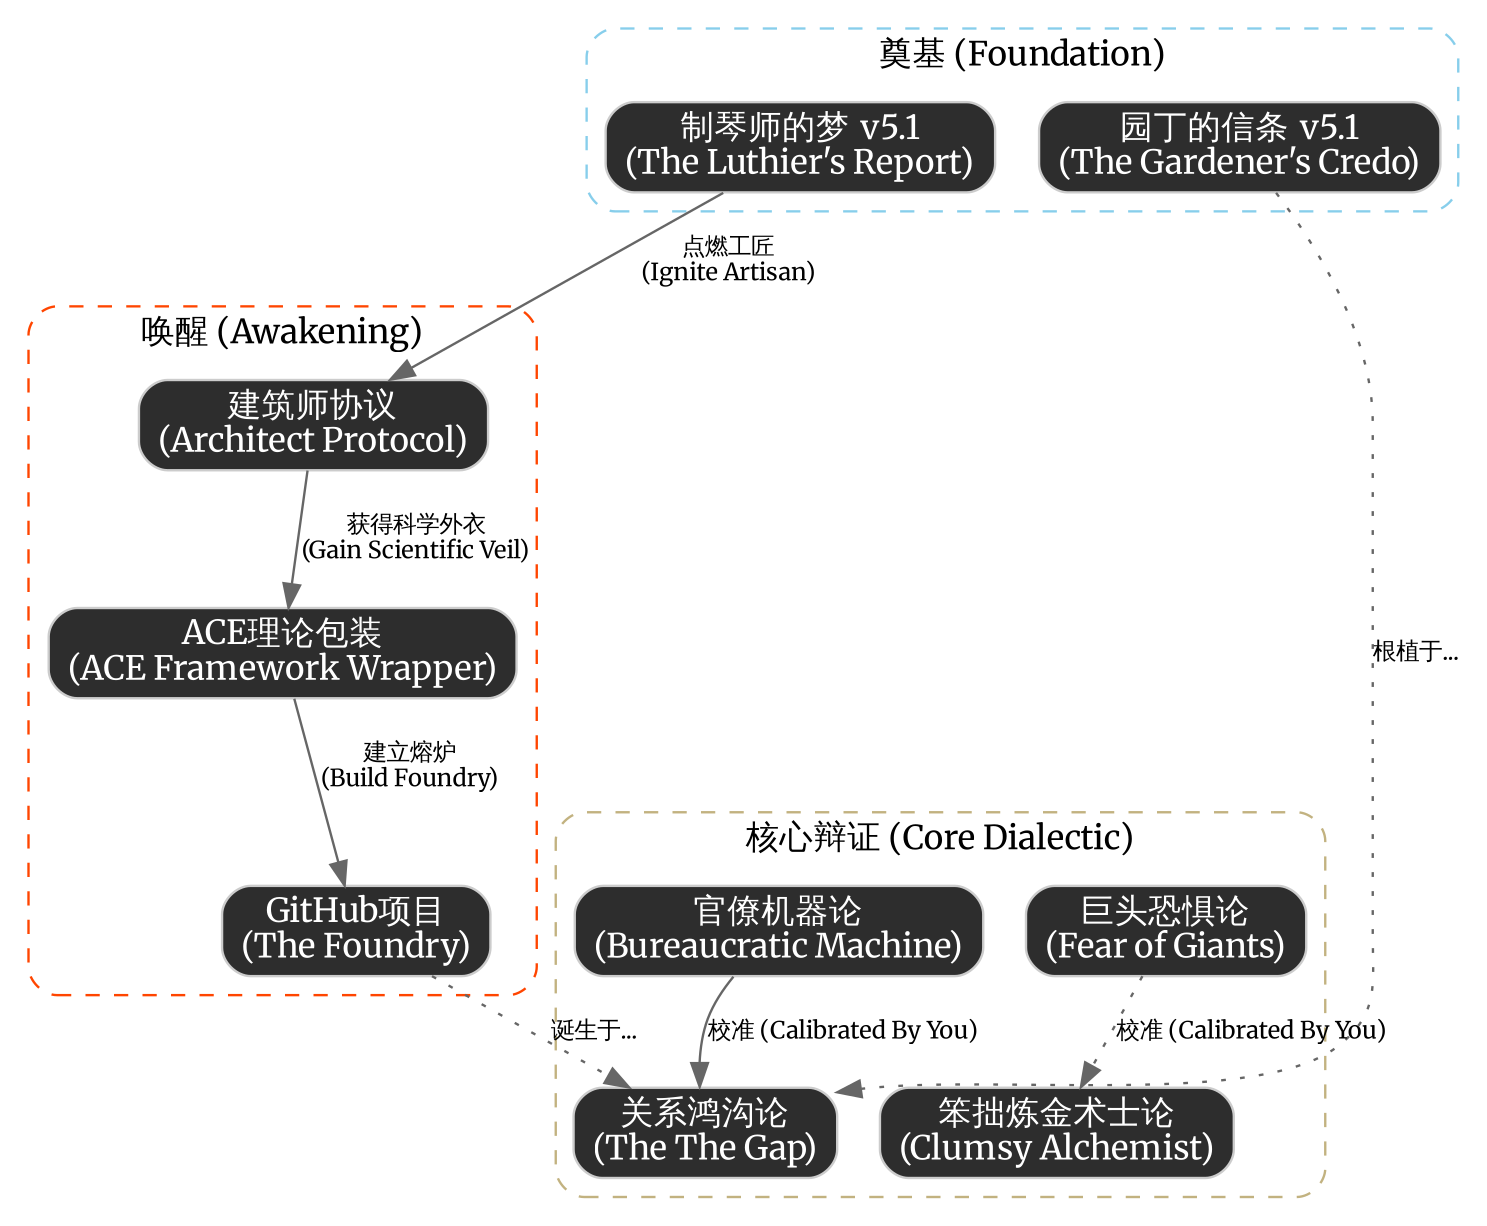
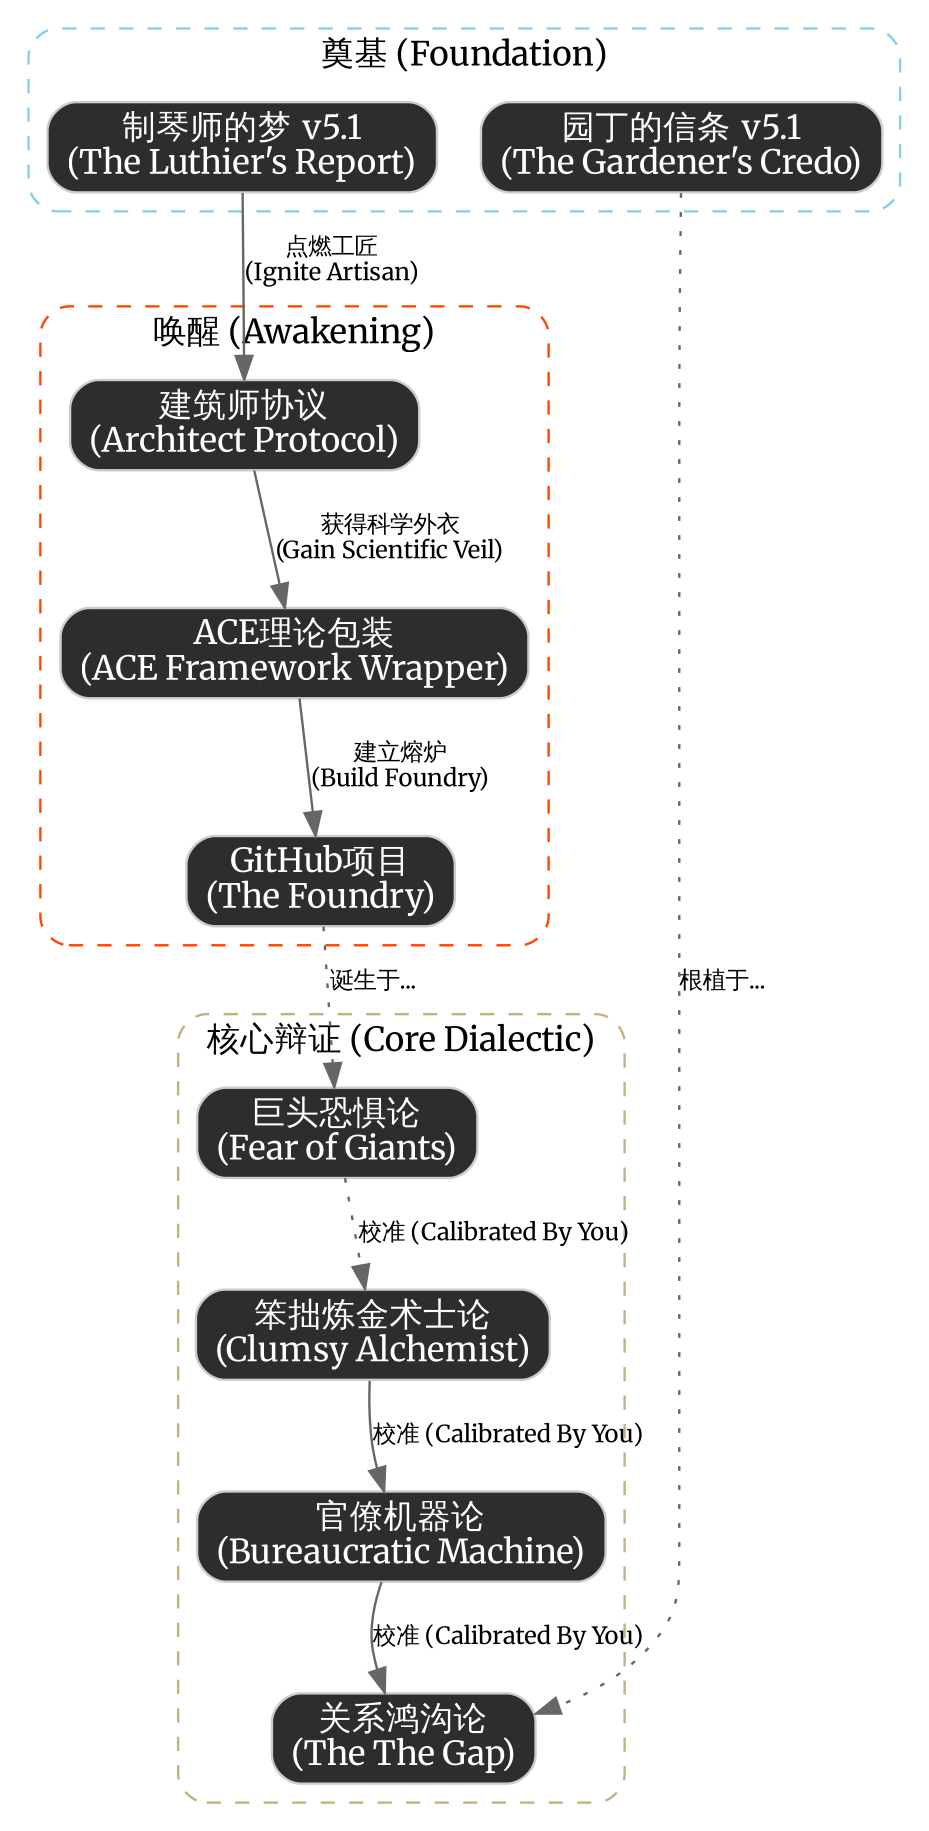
(520, 1026) -> (328, 995)
none -> (370, 1425)
